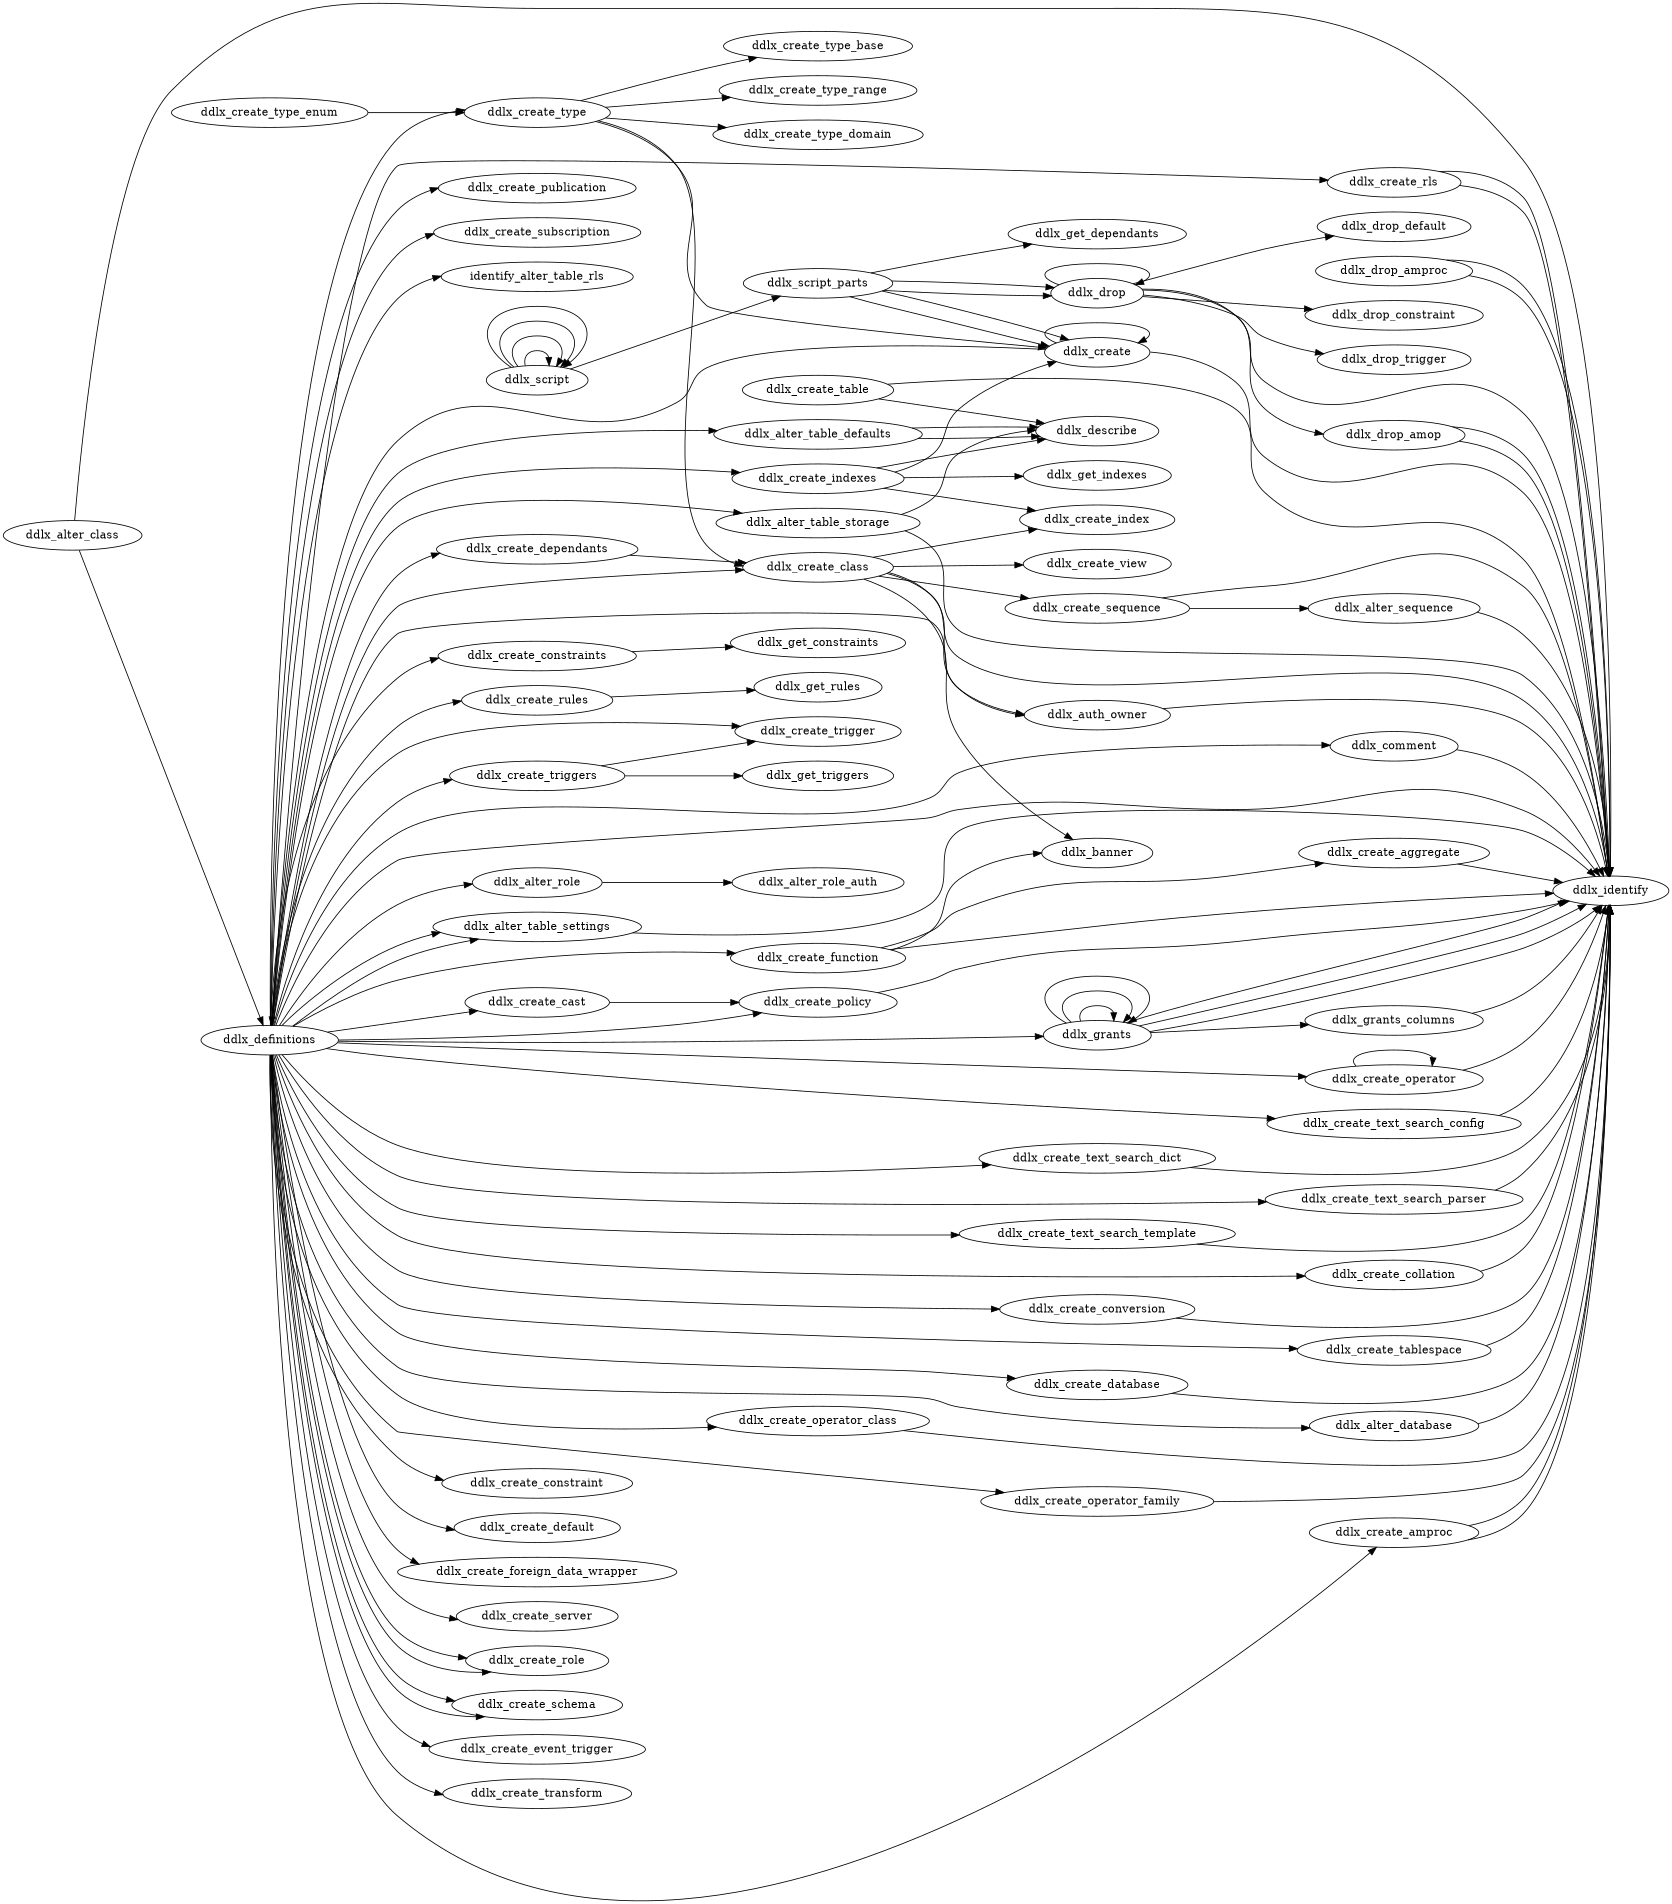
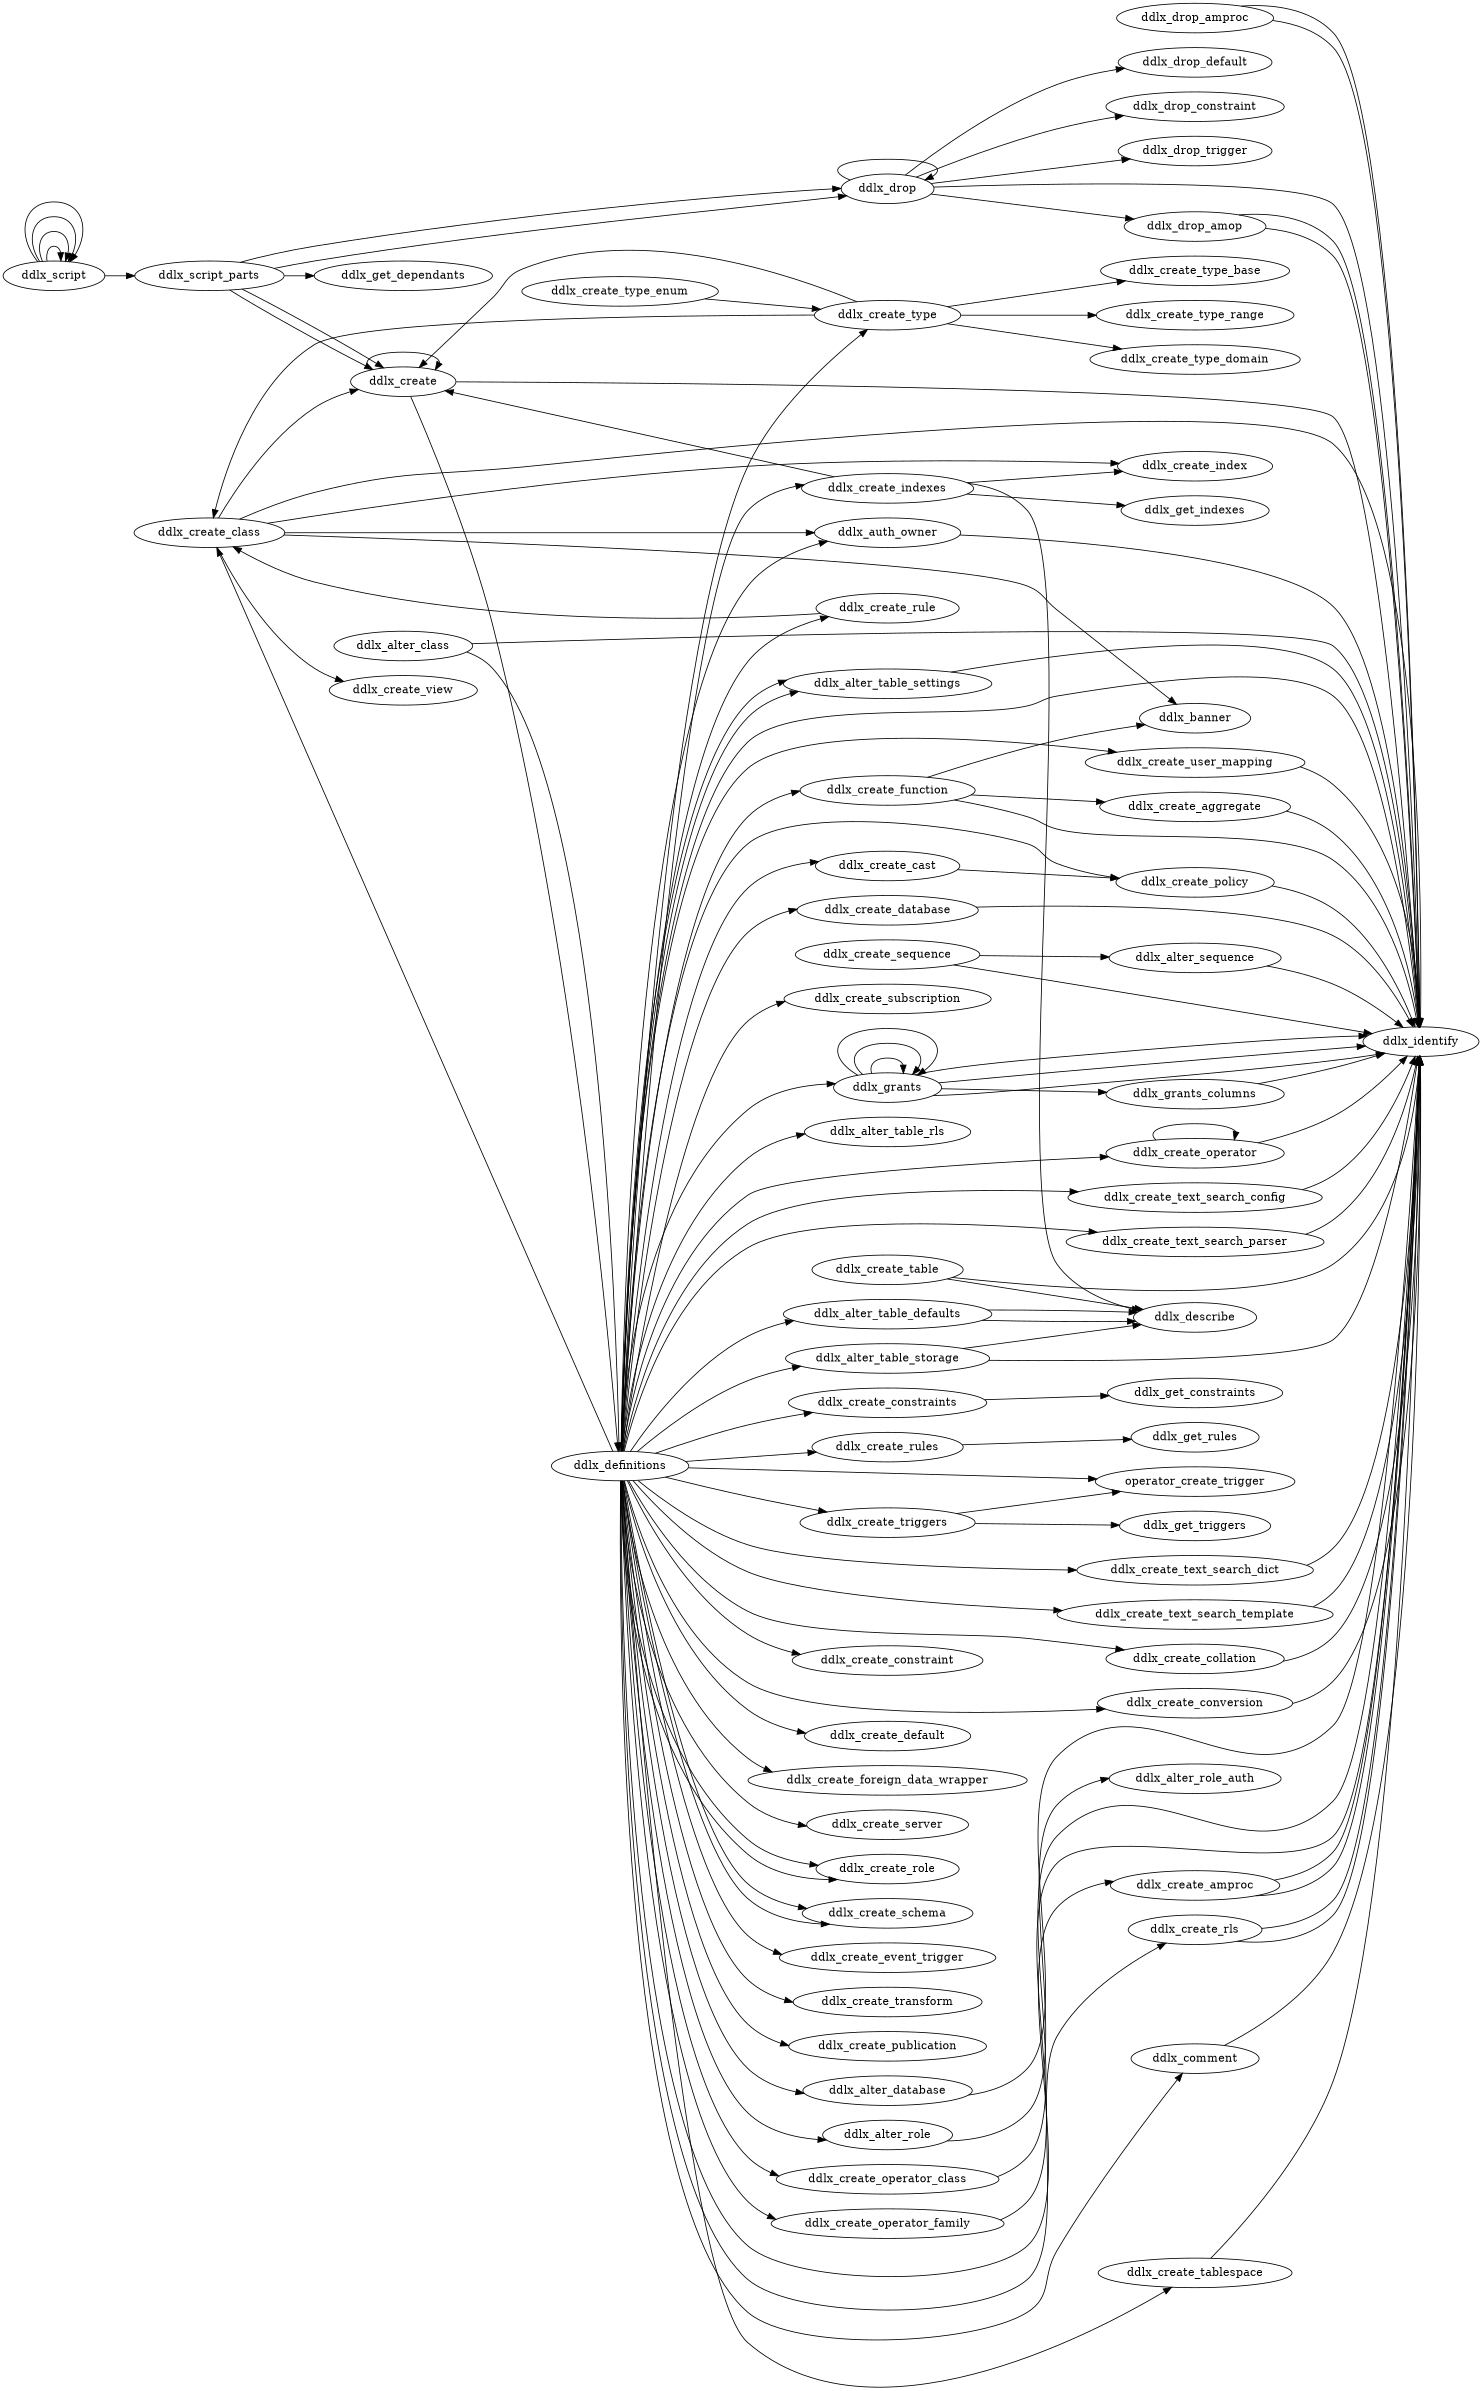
(537, 277) -> (888, 1132)
(537, 549) -> (888, 608)
(950, 587) -> (274, 443)
(818, 732) -> (1195, 1482)
none -> (1195, 763)
